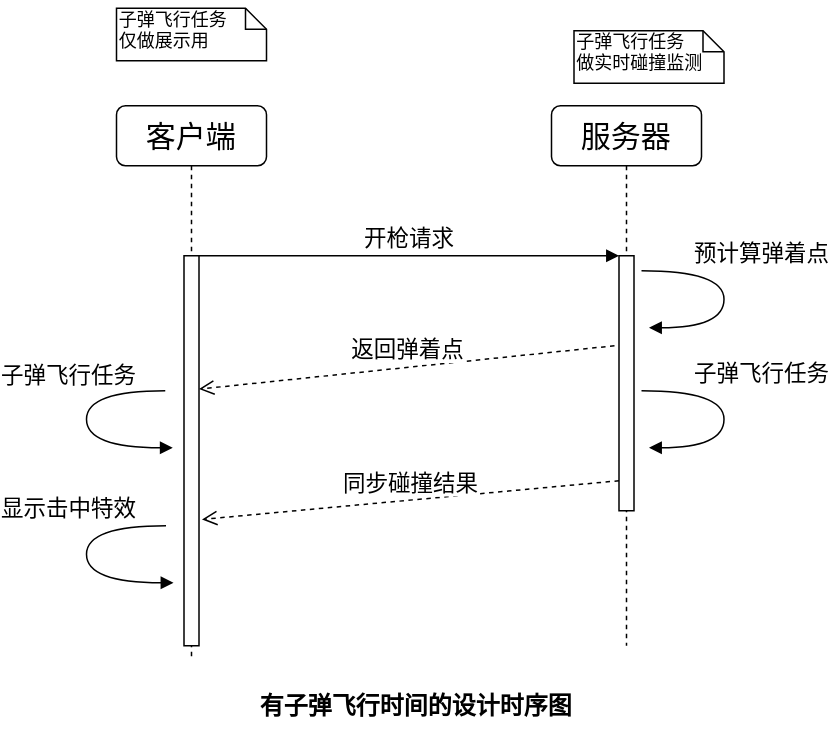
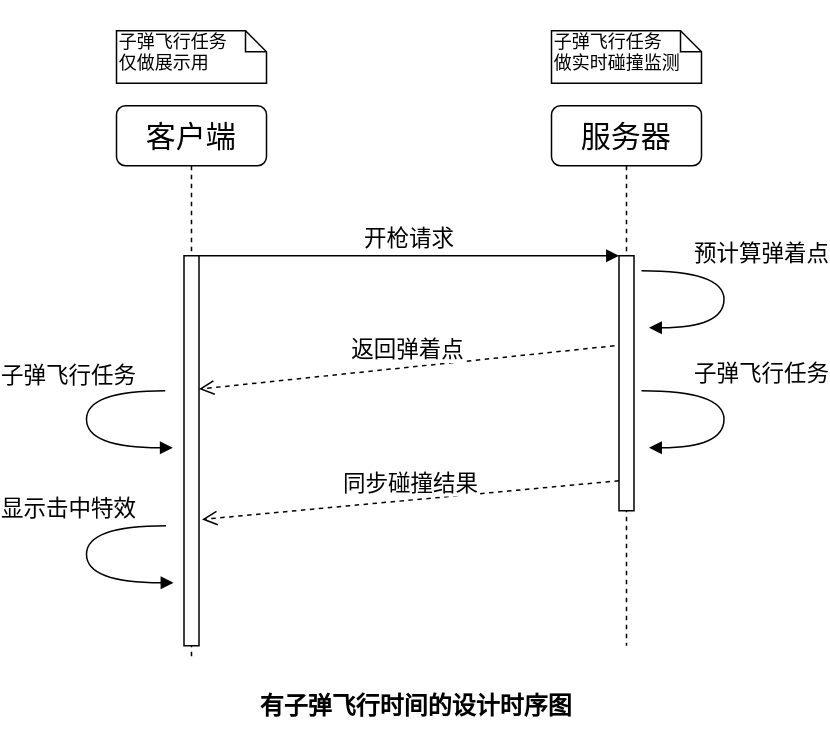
(191, 35) -> (191, 57)
(649, 57) -> (626, 57)
